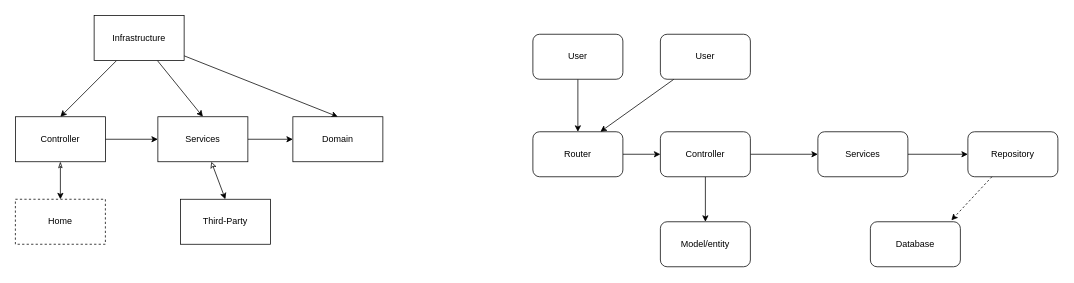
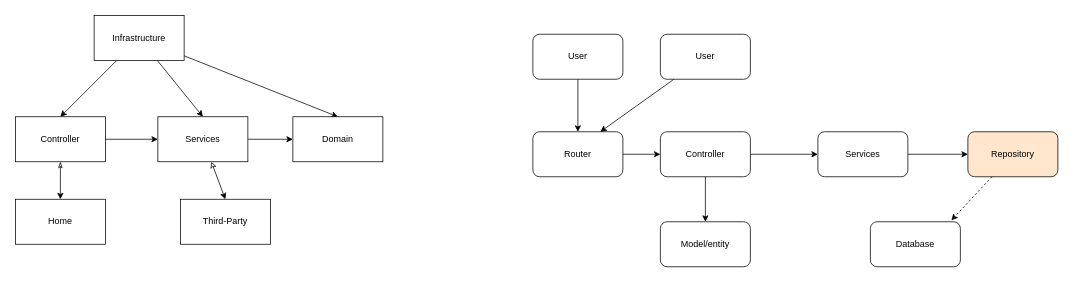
(1013, 154) -> (1013, 154)
(60, 222) -> (60, 222)
